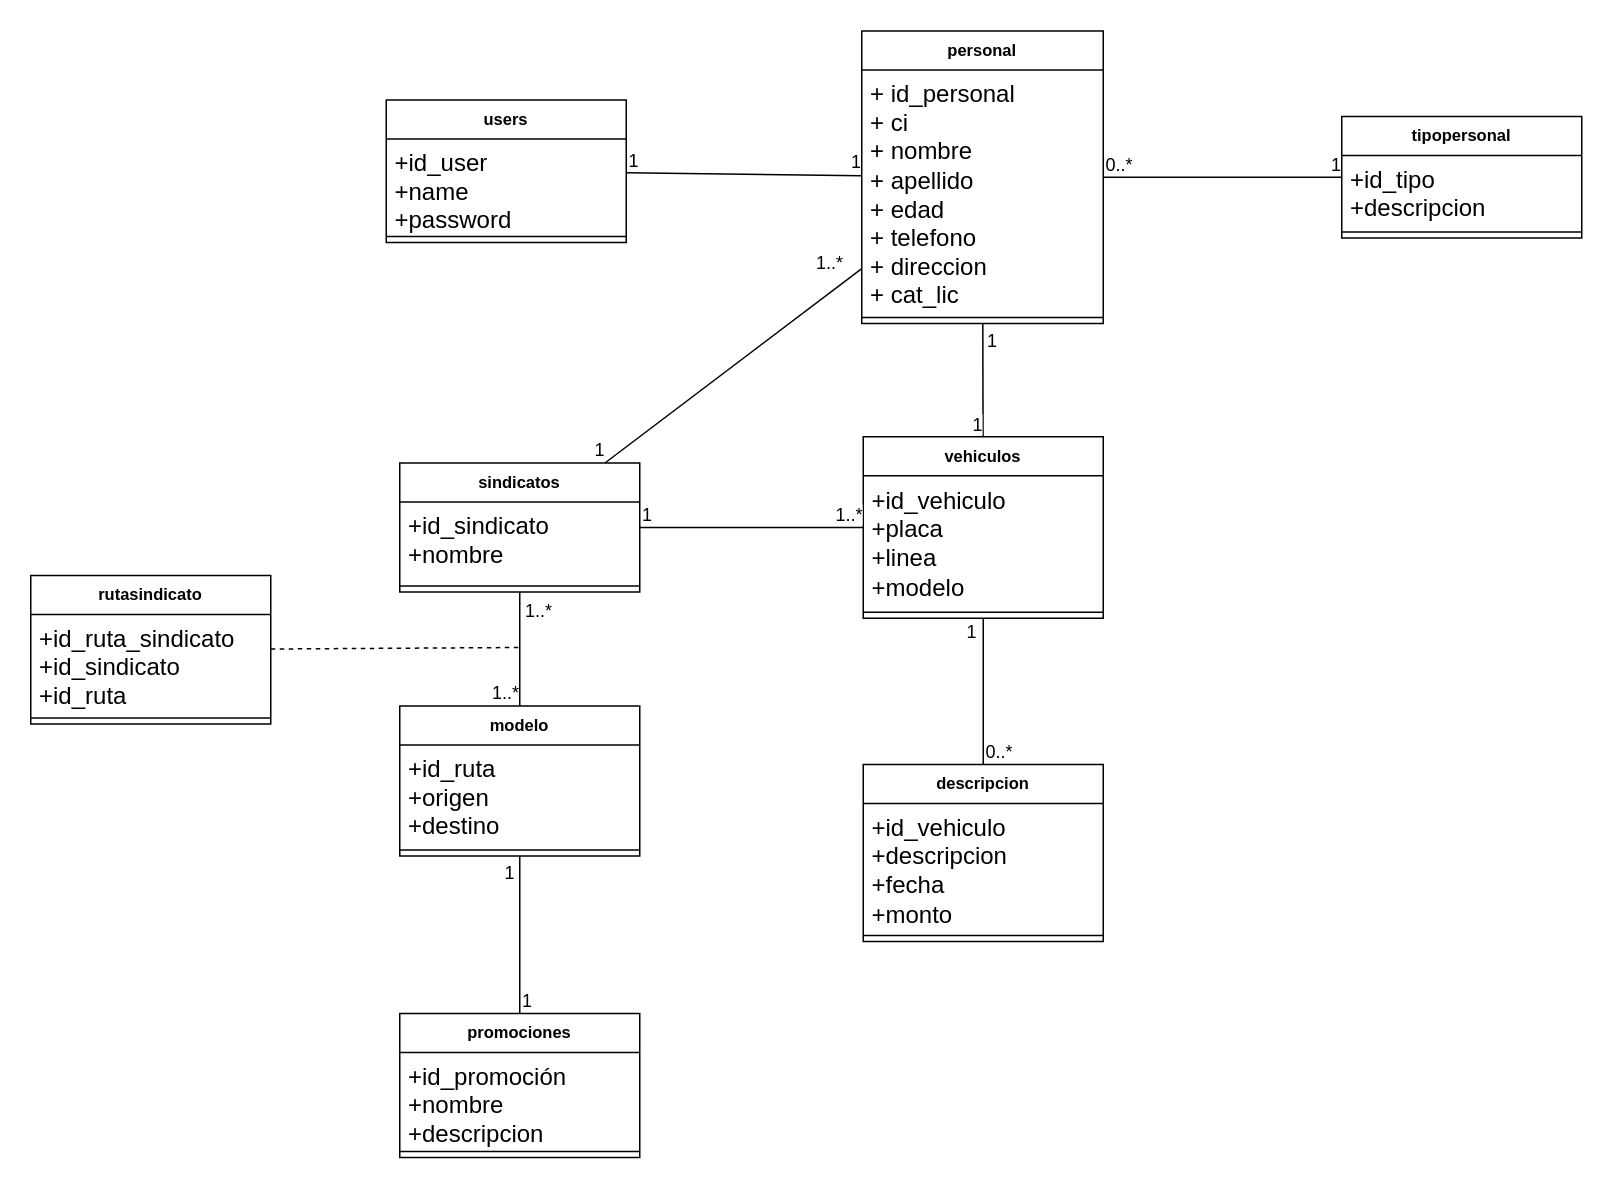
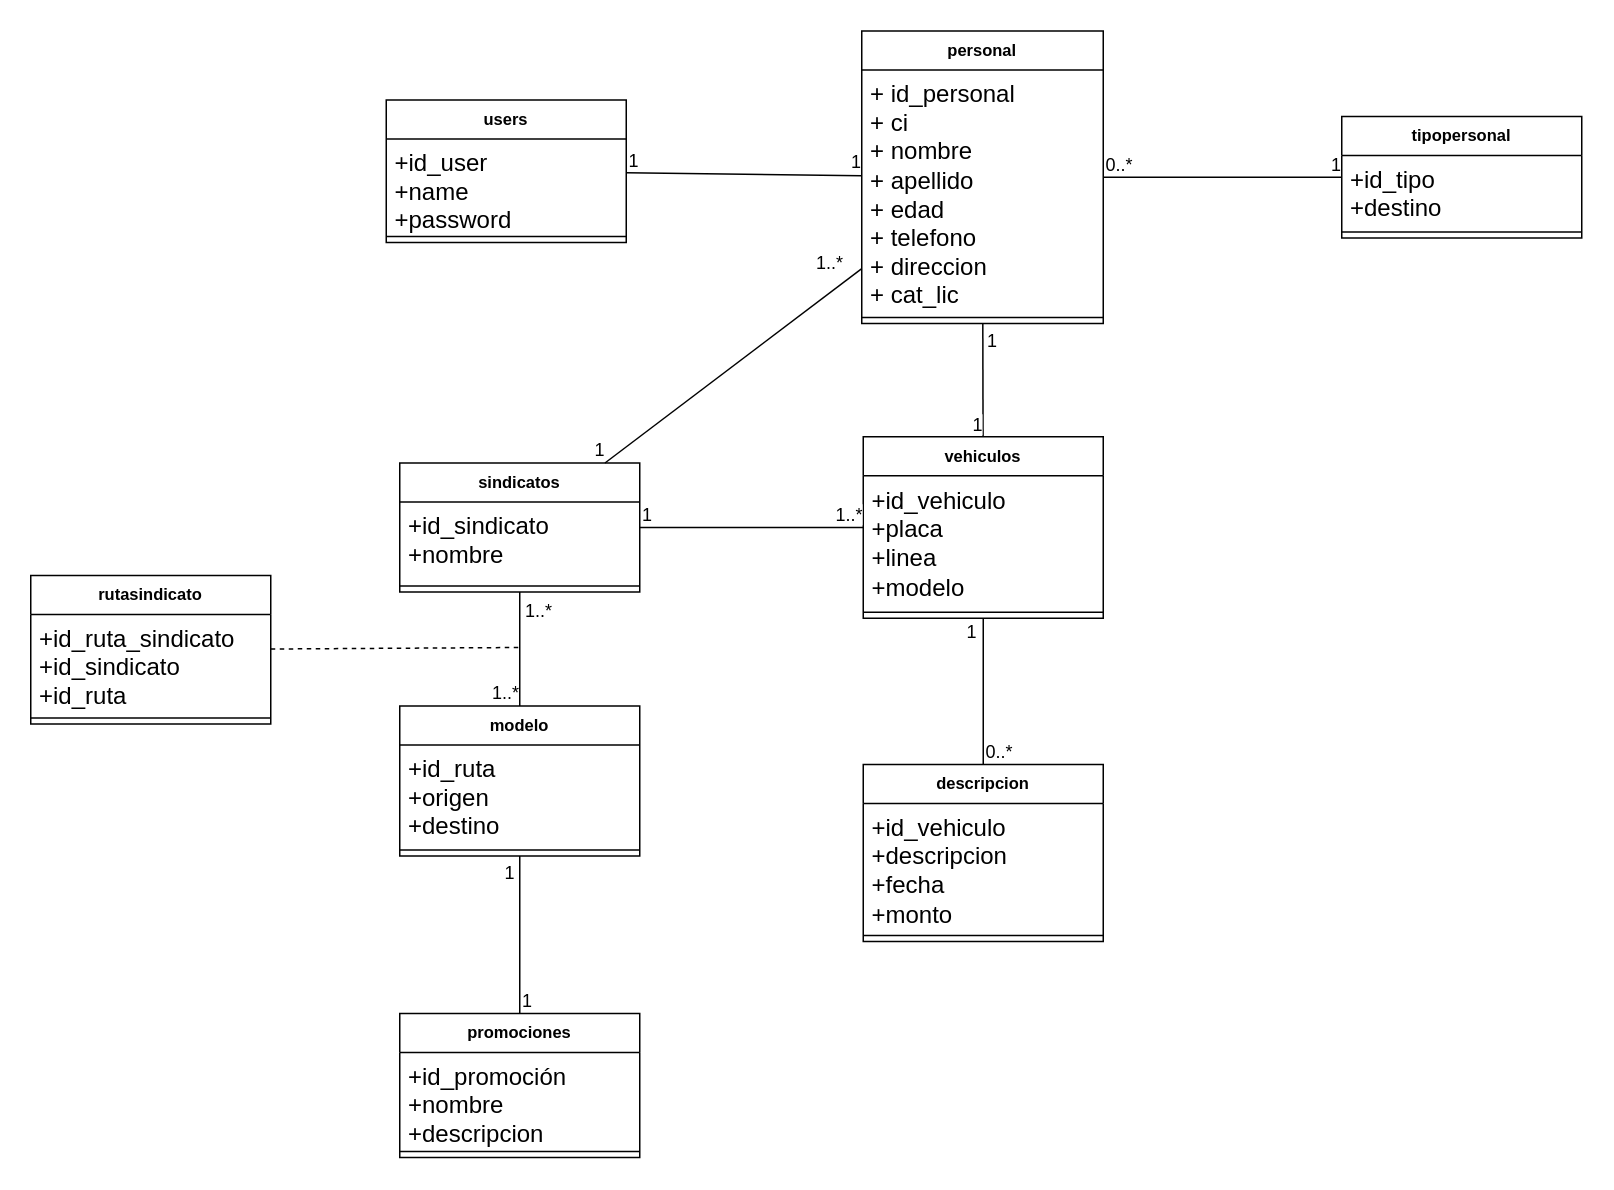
(1425, 195) -> (1401, 195)
